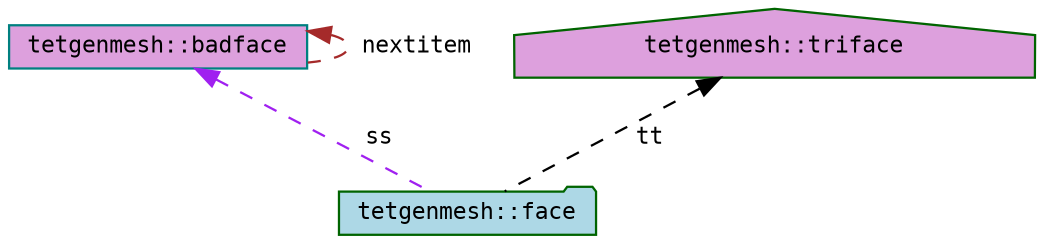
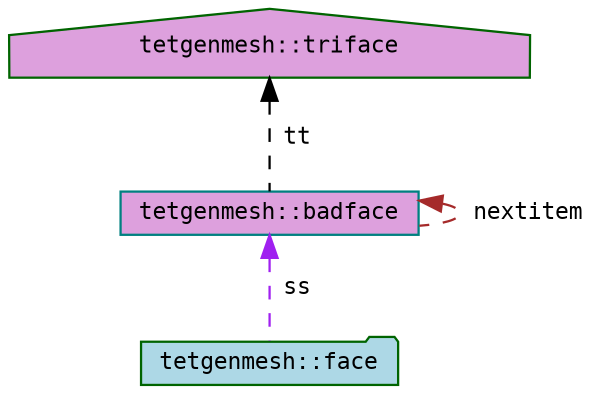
(602, 140) -> (270, 146)
